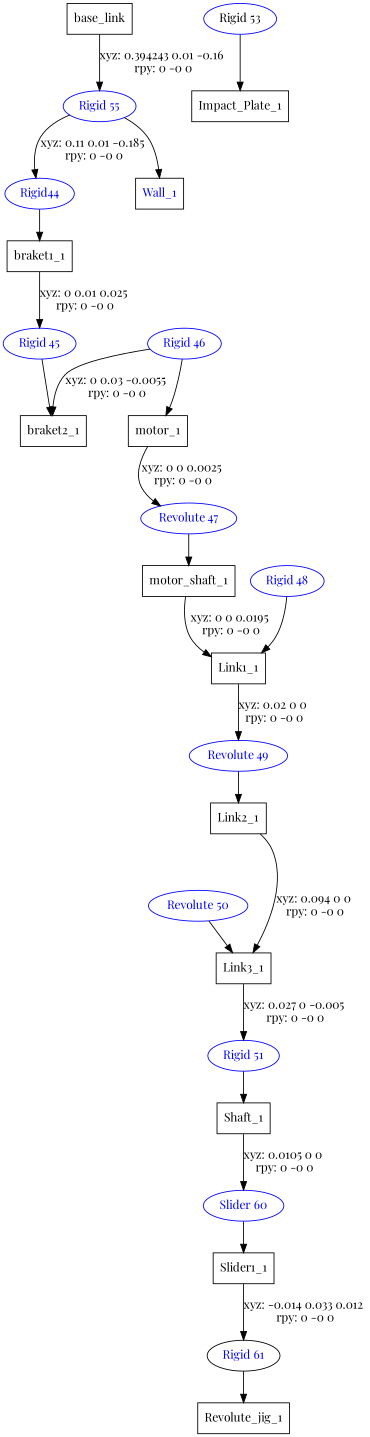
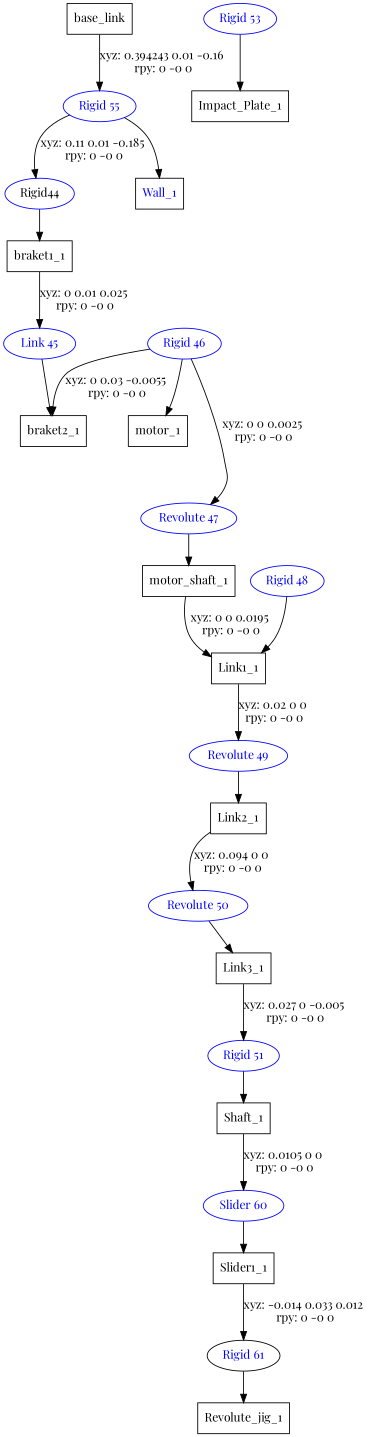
(240, 19) -> (240, 19)
(40, 194) -> (40, 194)
(40, 344) -> (40, 344)
(139, 475) -> (217, 428)
(277, 889) -> (192, 853)
